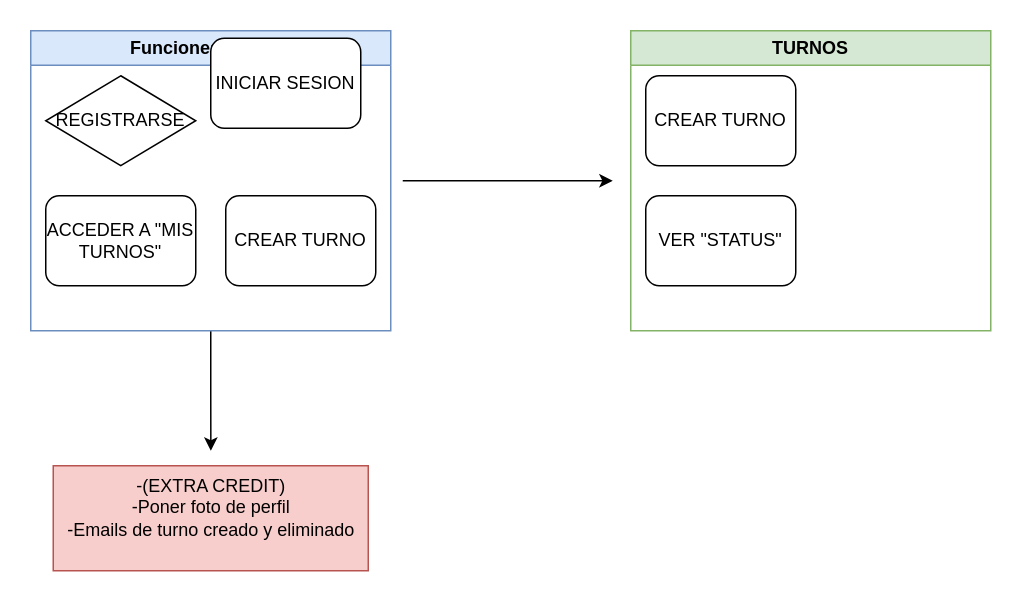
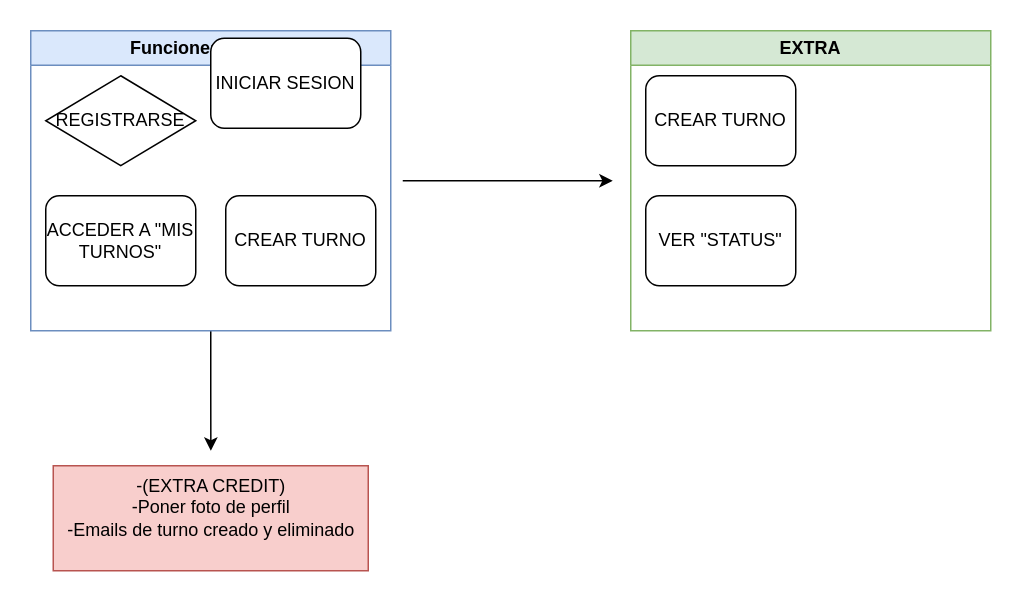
(811, 49) -> (811, 49)
